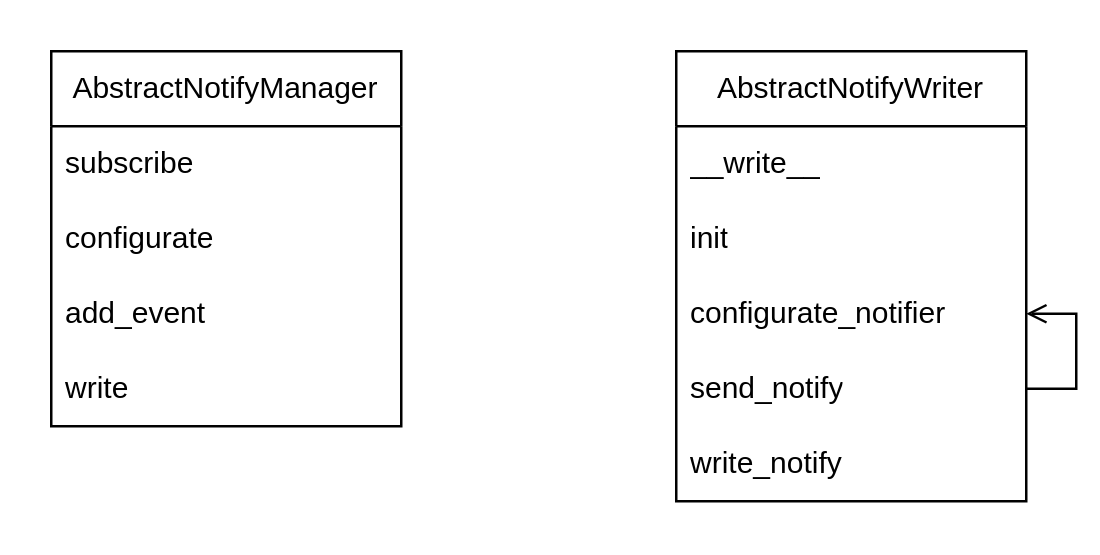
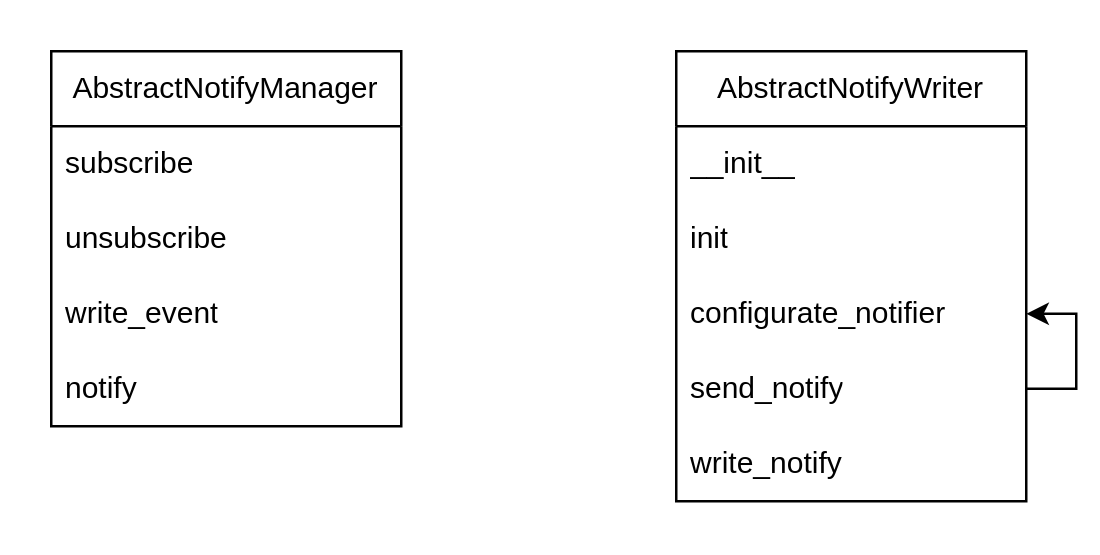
(763, 164) -> (751, 164)
(155, 239) -> (155, 239)
(142, 314) -> (155, 314)
(1040, 314) -> (1044, 314)
(104, 389) -> (113, 389)
